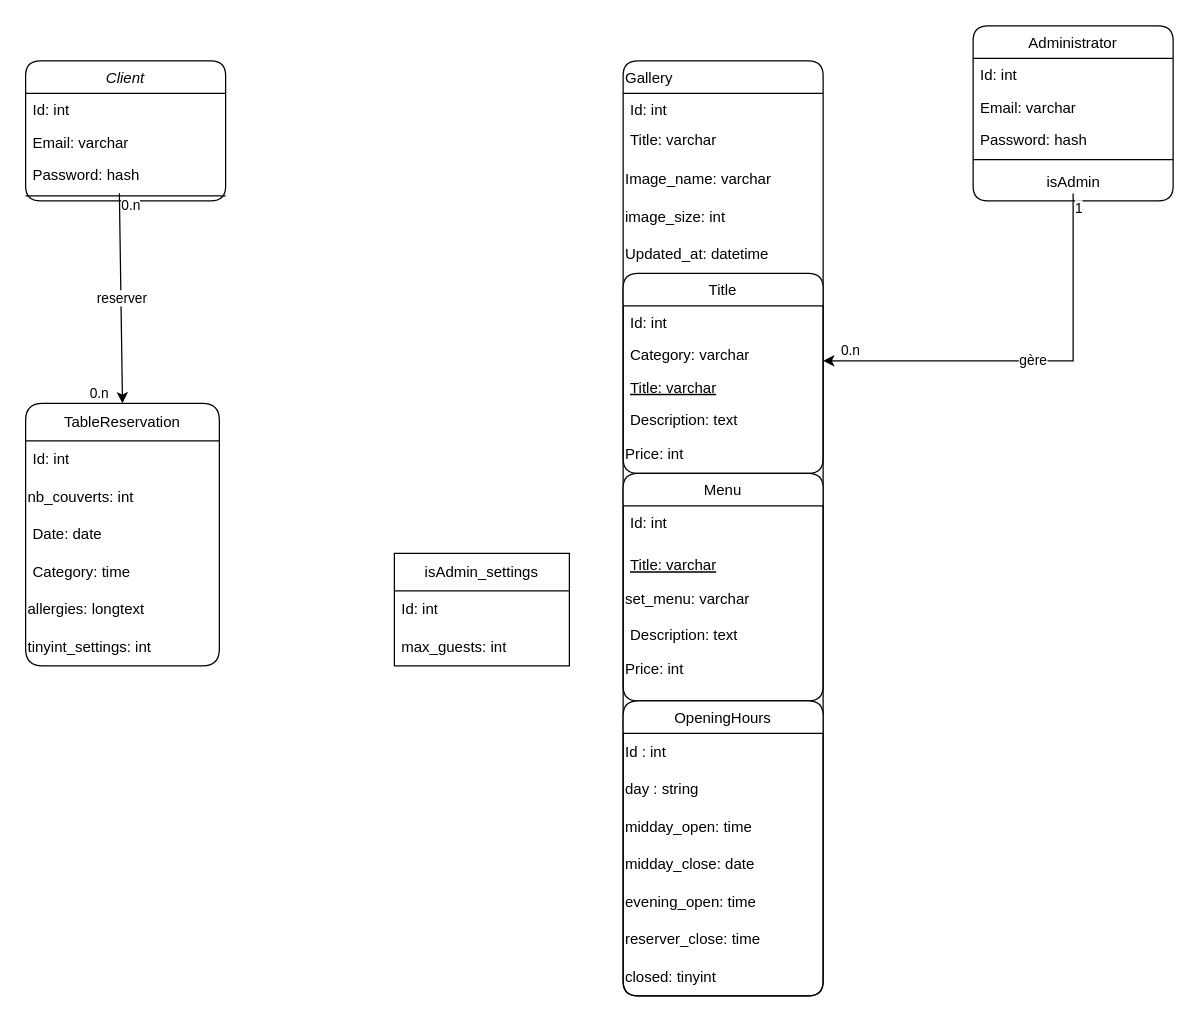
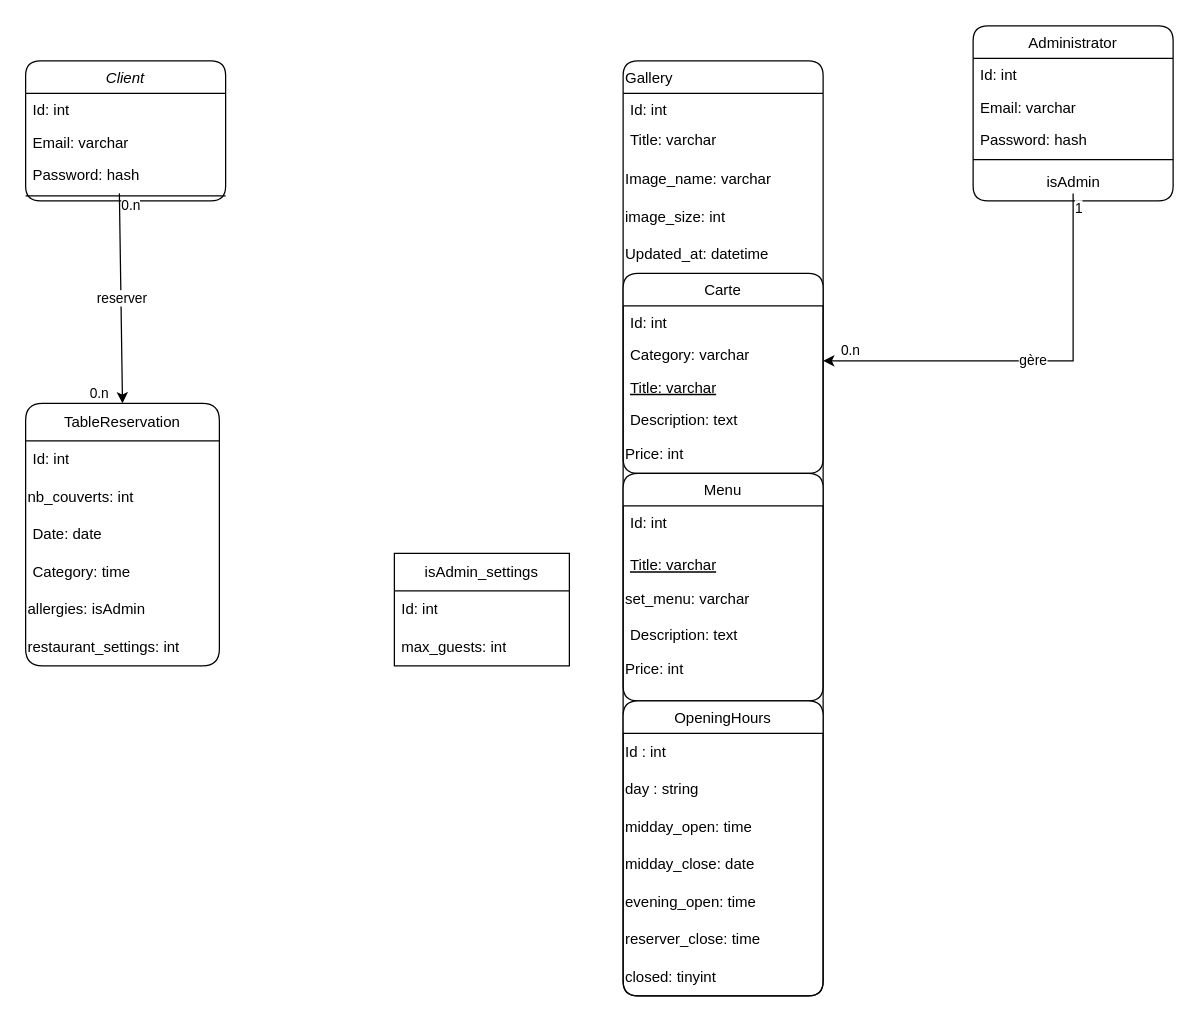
(723, 290) -> (723, 290)
(96, 609) -> (90, 609)
(105, 647) -> (121, 647)
